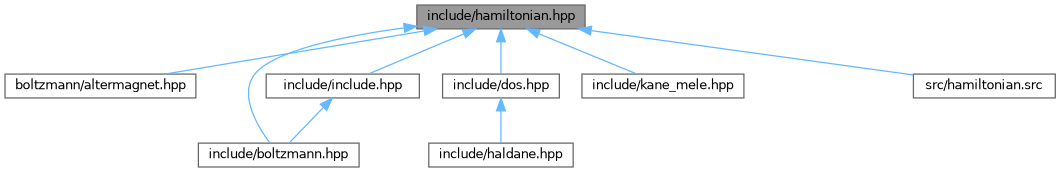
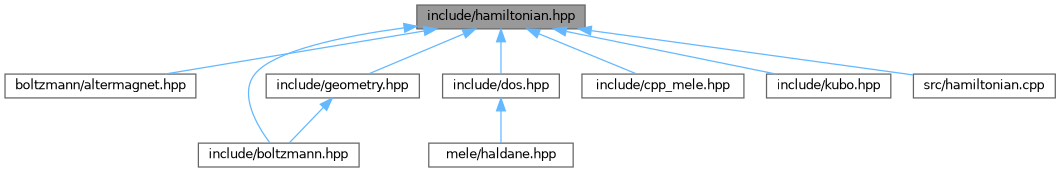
(343, 86) -> (343, 86)
(663, 86) -> (663, 86)
none -> (829, 86)
(984, 86) -> (984, 86)
(501, 155) -> (501, 155)
